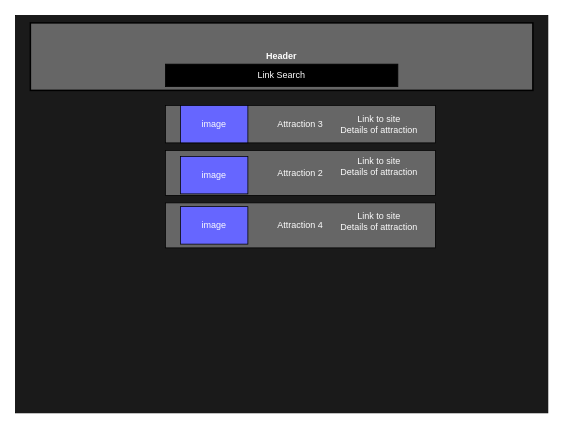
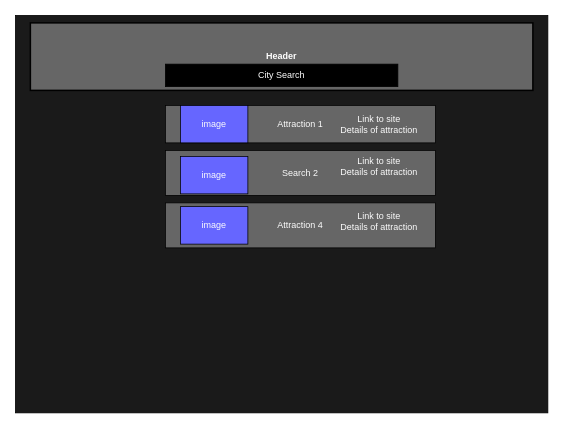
(282, 75) -> (282, 75)
(300, 124) -> (300, 124)
(300, 173) -> (300, 173)
